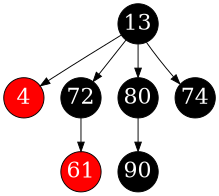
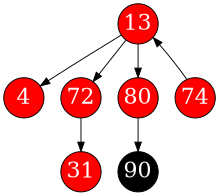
(138, 24) -> (138, 24)
(160, 60) -> (174, 62)
(81, 98) -> (81, 98)
(138, 98) -> (138, 98)
(195, 98) -> (195, 98)
(81, 172) -> (81, 172)
